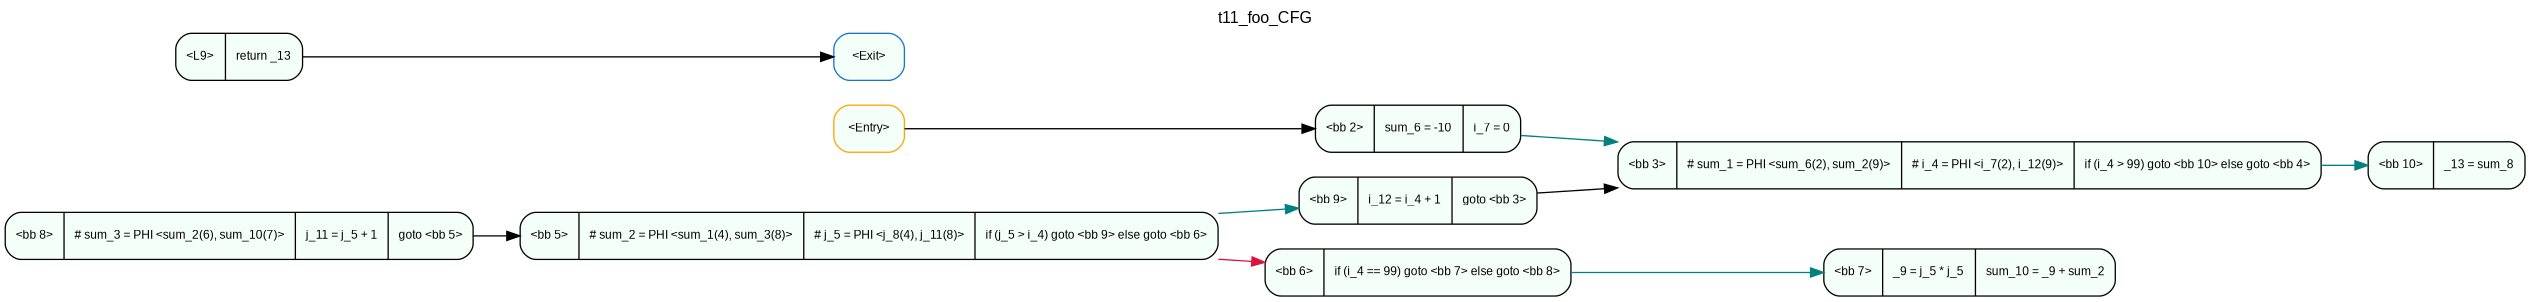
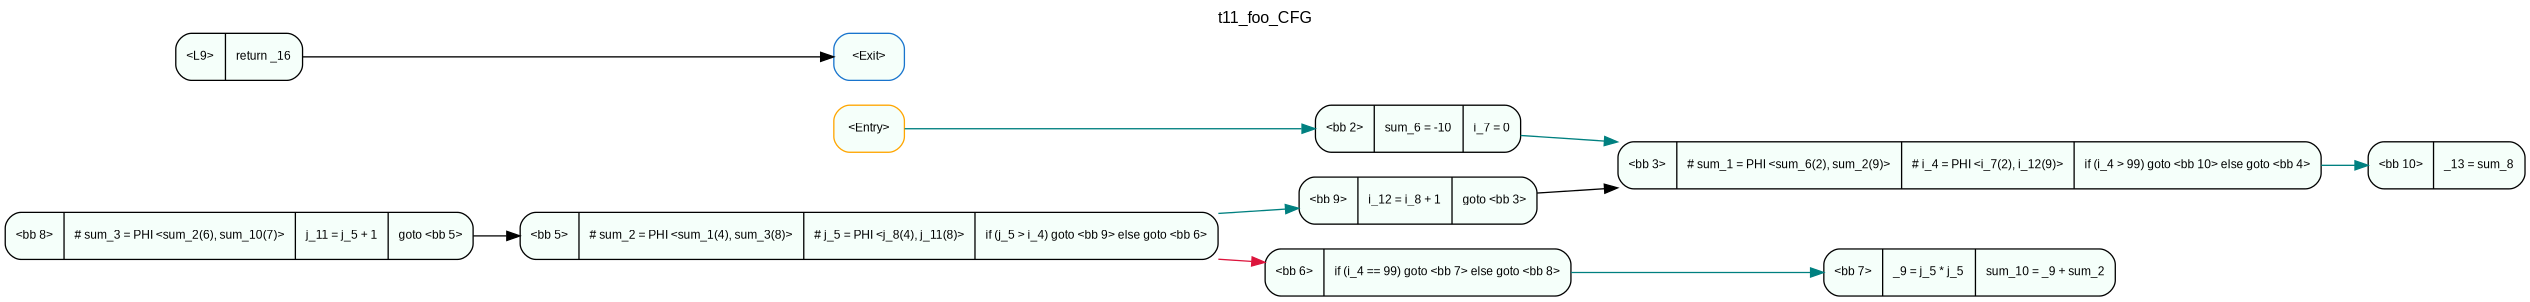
(264, 56) -> (264, 56)
(1103, 129) -> (1103, 129)
(1405, 200) -> (1405, 200)
